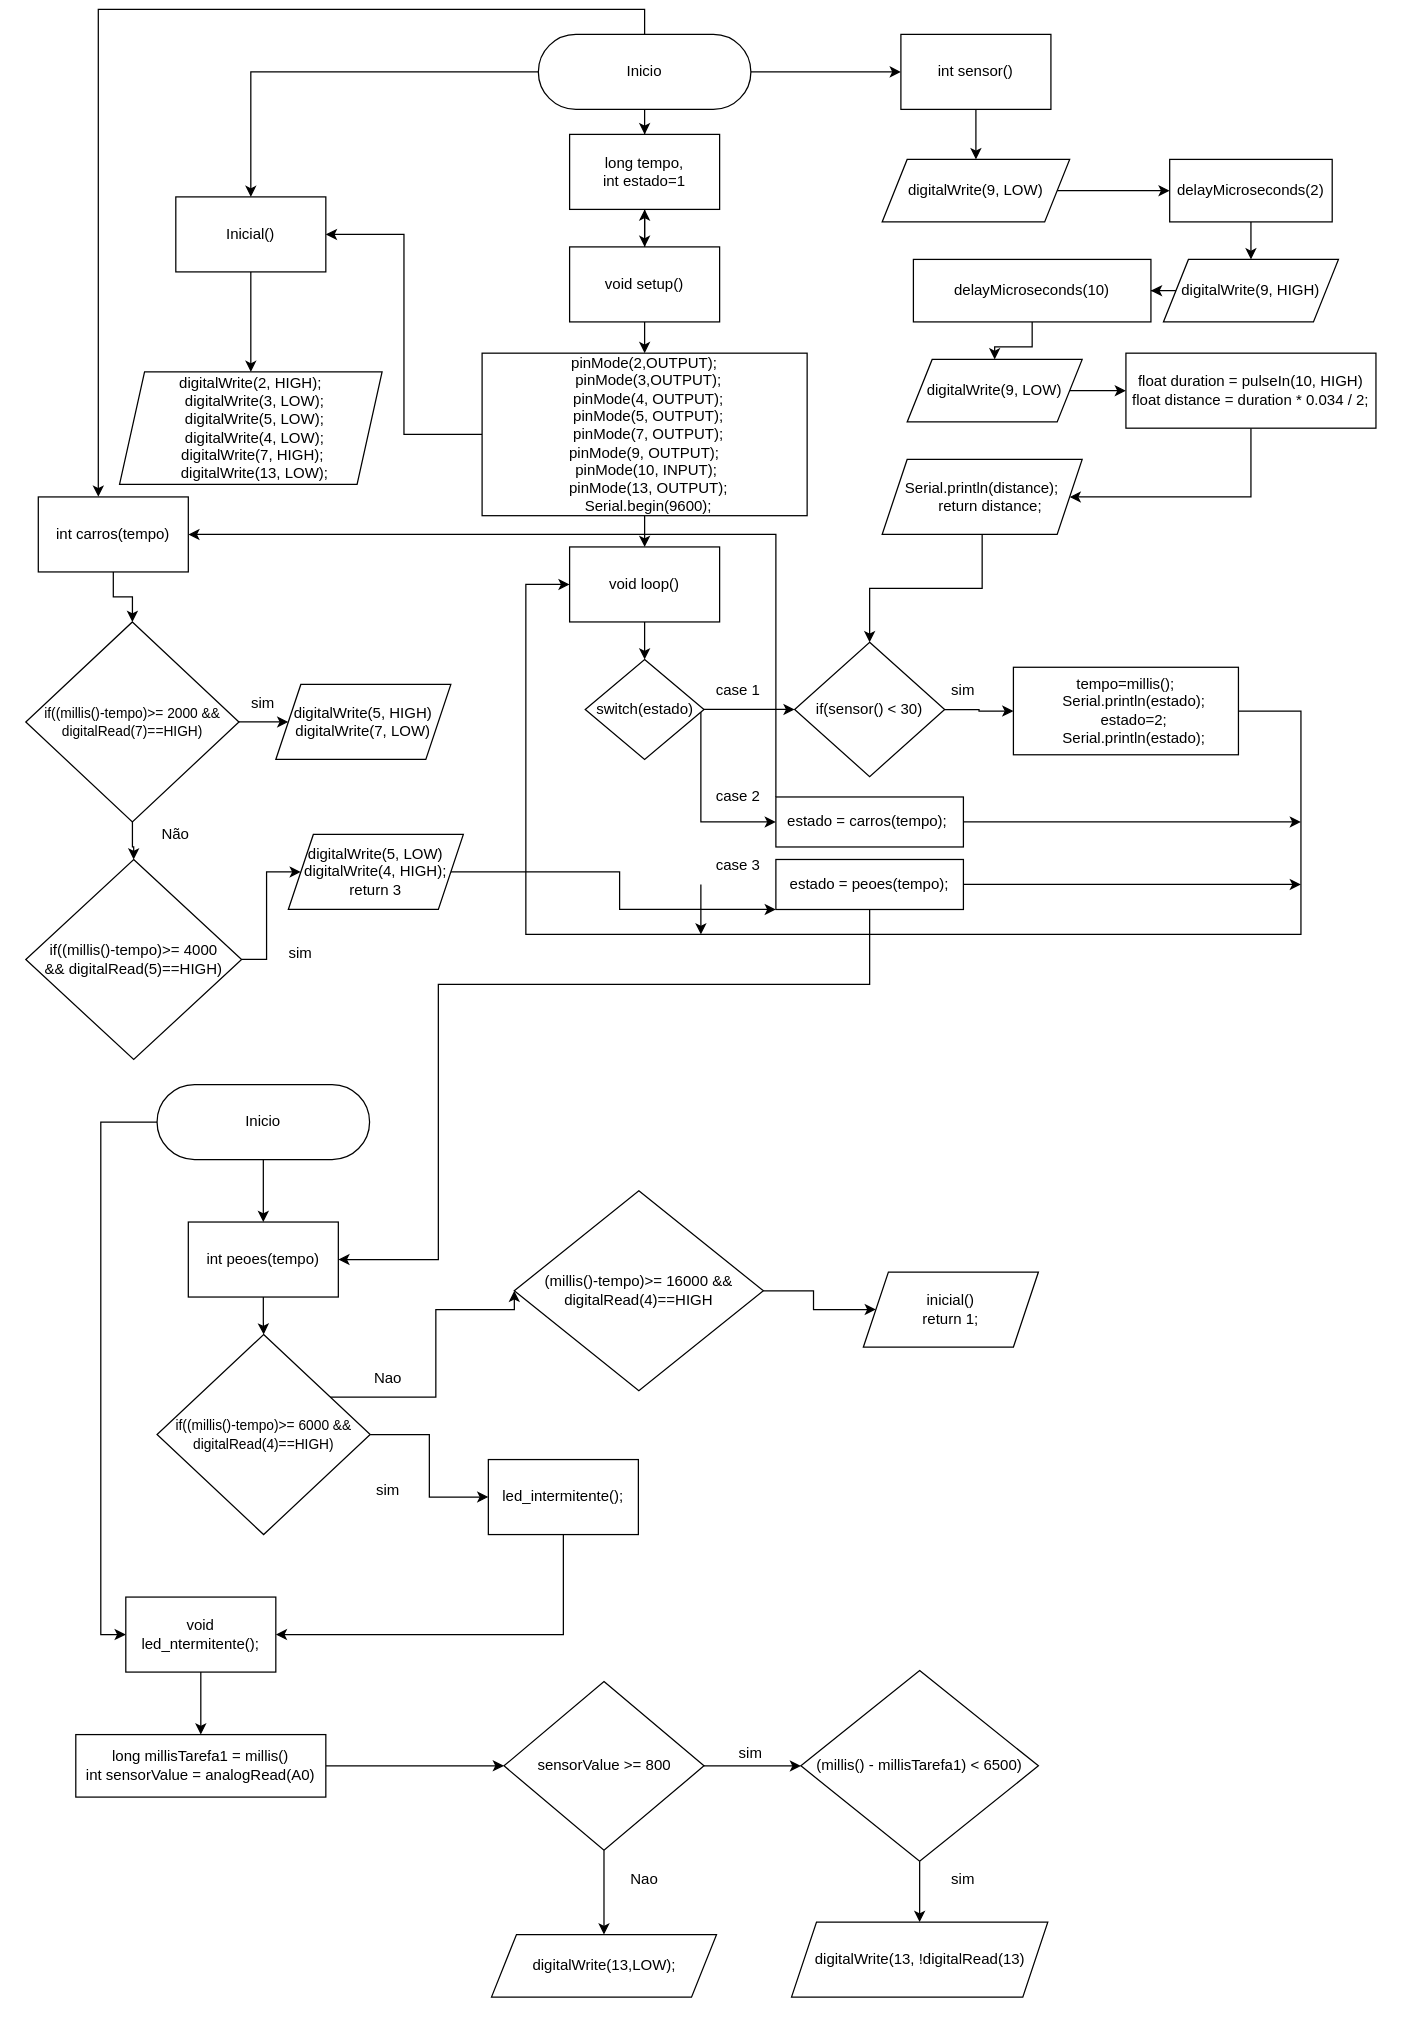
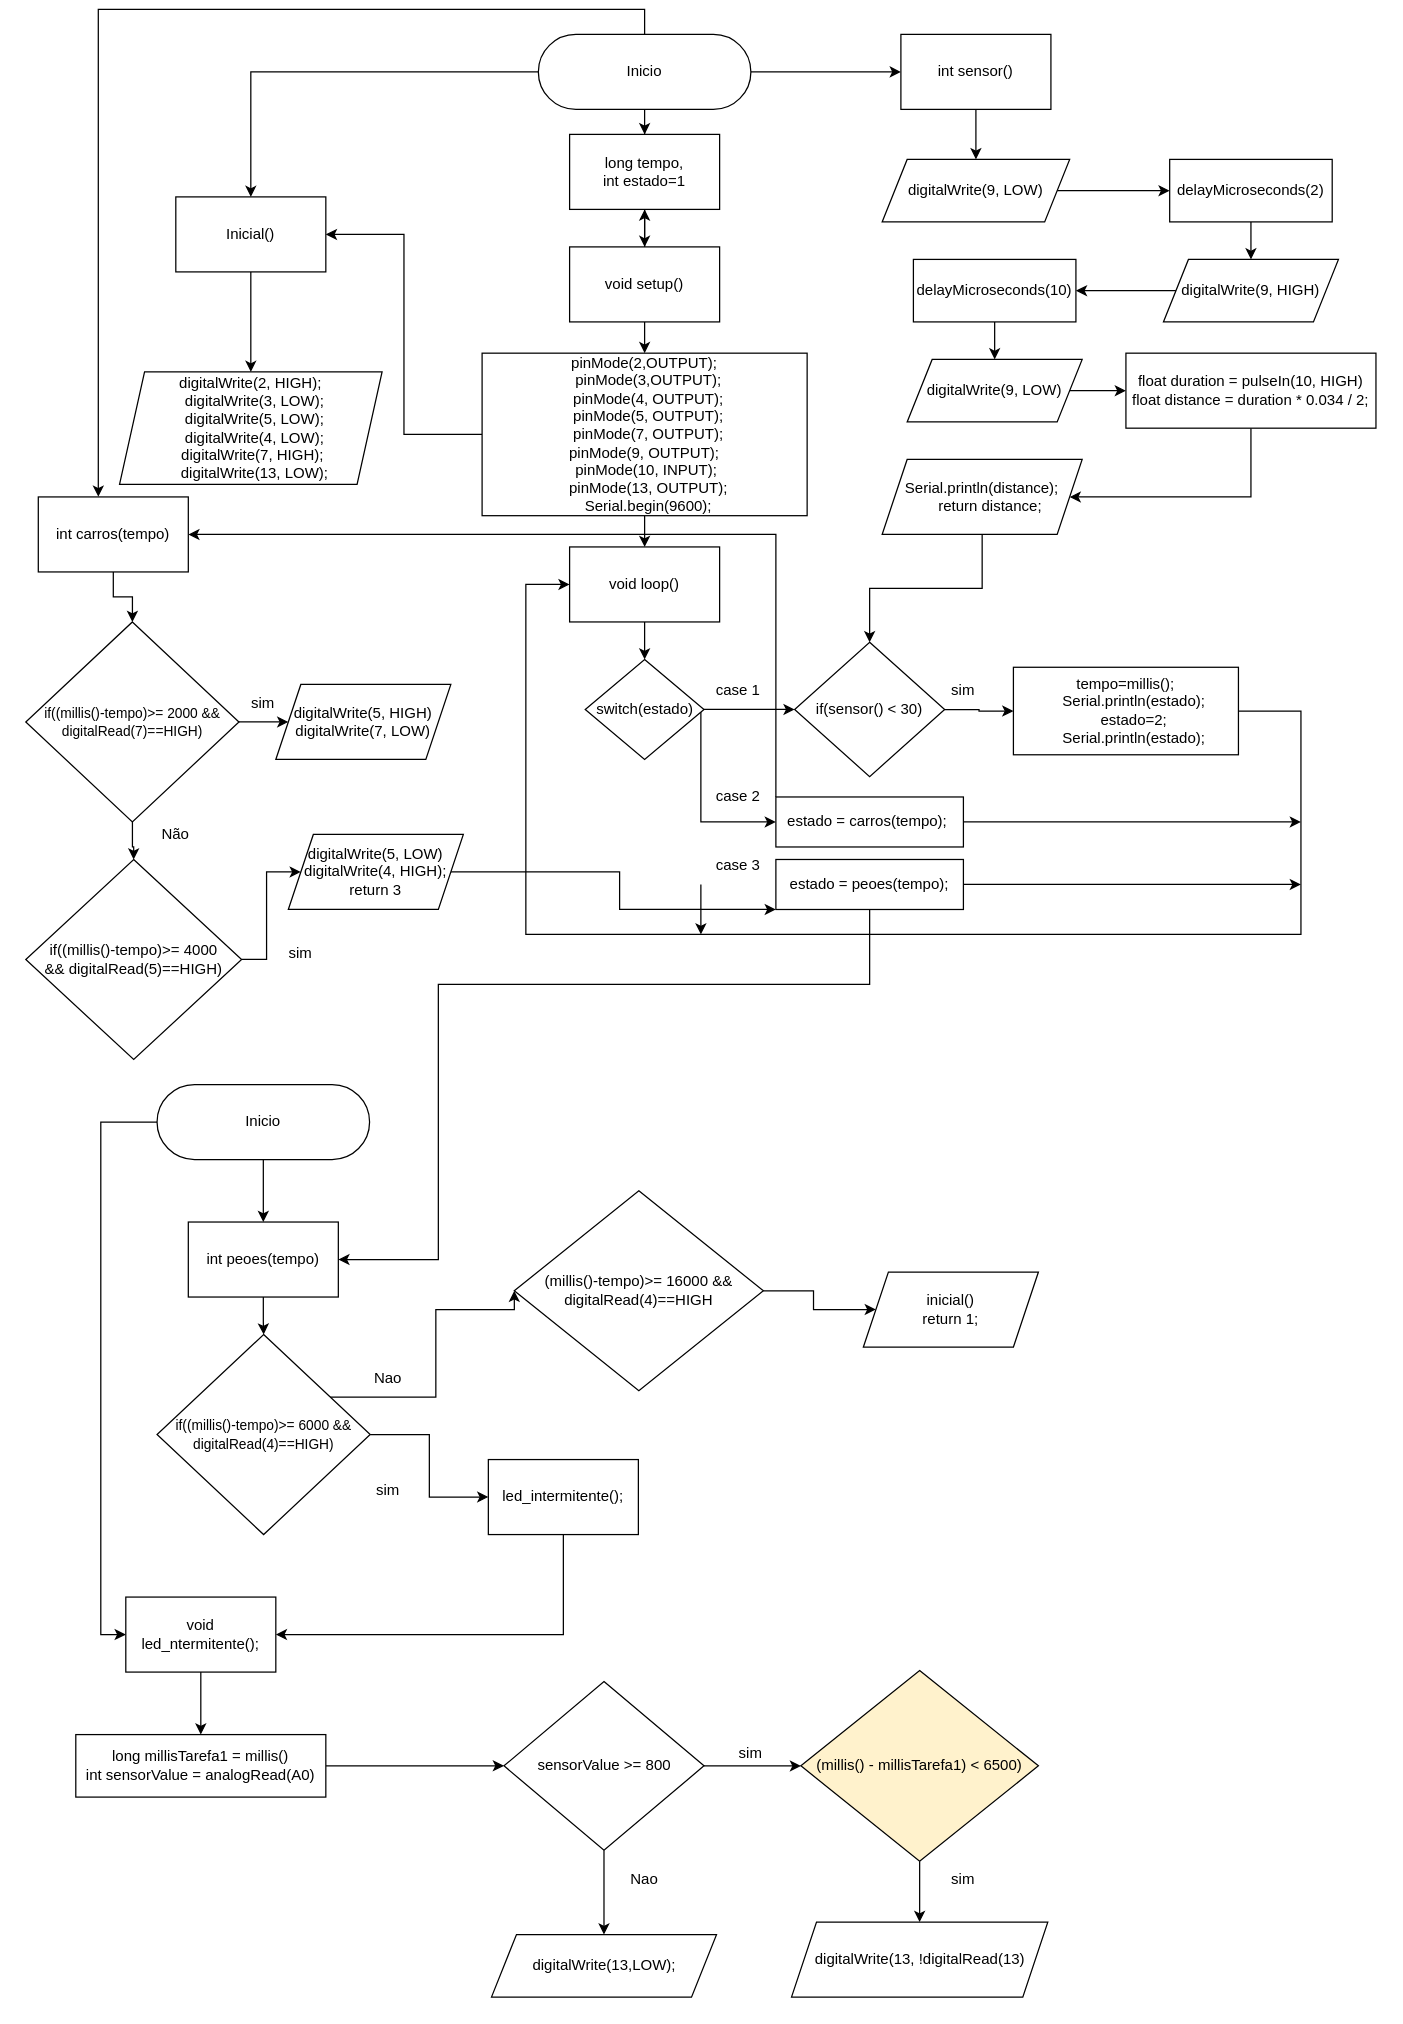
(1032, 291) -> (994, 291)
(919, 1766) -> (919, 1766)
